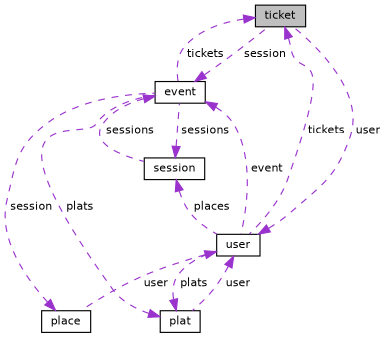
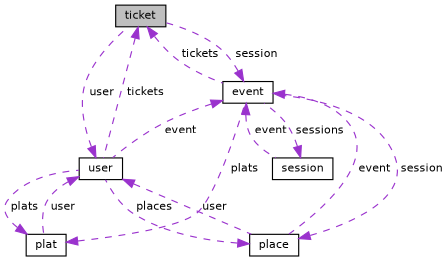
(129, 131) -> (269, 131)
none -> (356, 155)
(193, 217) -> (173, 231)
